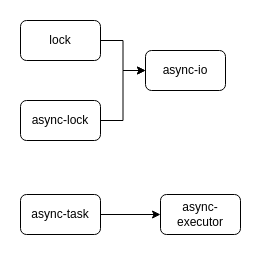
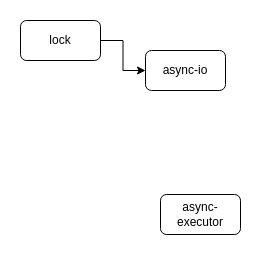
(123, 108) -> none
(61, 121) -> none
(61, 215) -> none
(127, 215) -> none
